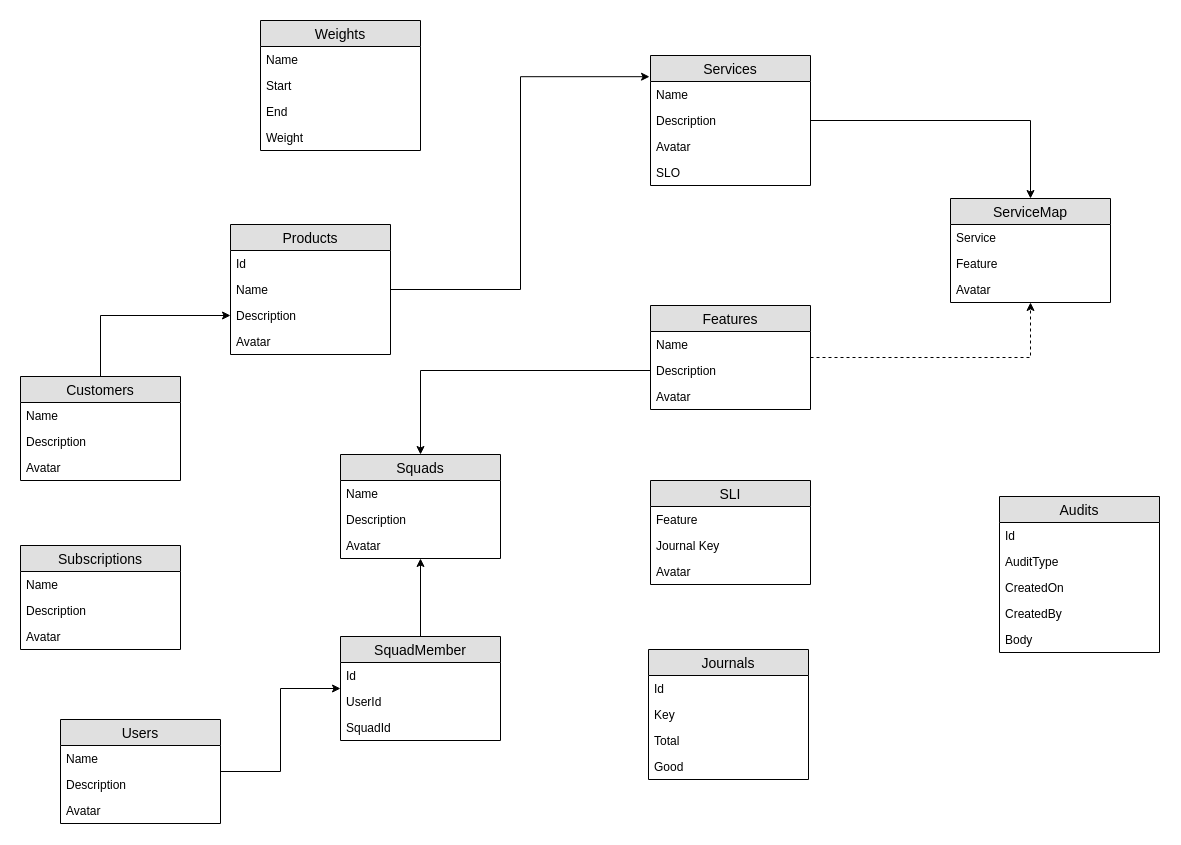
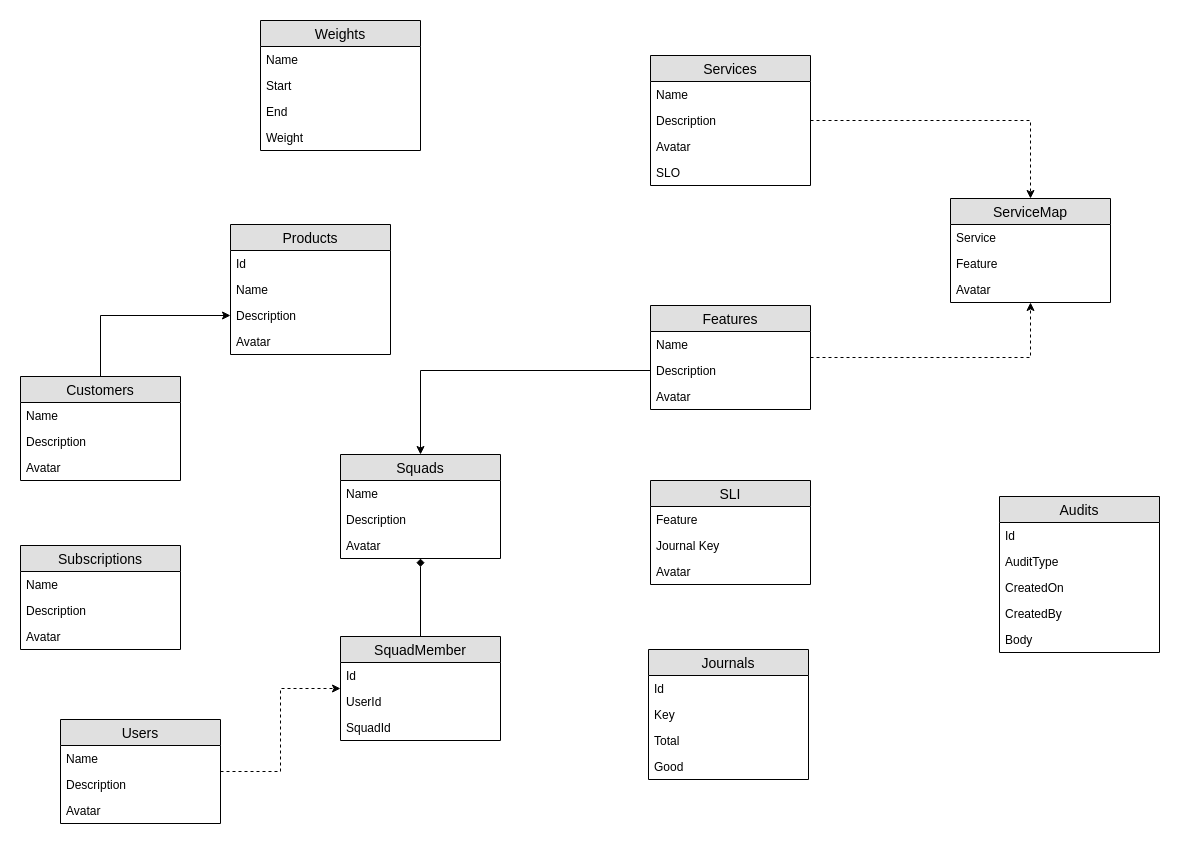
(956, 121) -> (956, 121)
(521, 187) -> none
(421, 566) -> (421, 567)
(281, 734) -> (281, 734)
